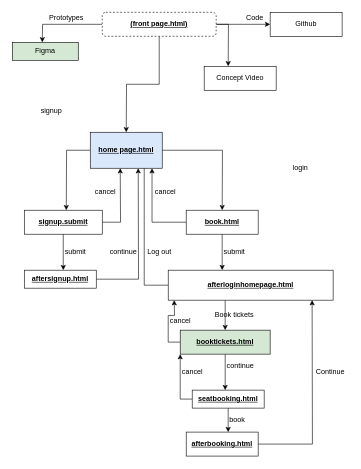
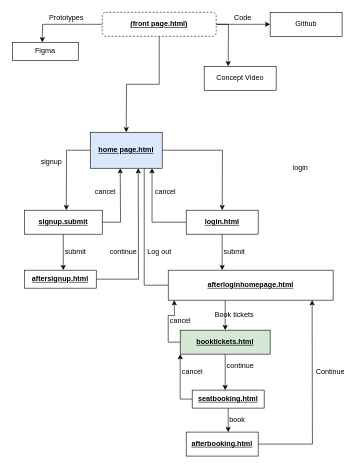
(255, 18) -> (243, 18)
(45, 51) -> (45, 51)
(51, 111) -> (51, 162)
(222, 222) -> (222, 222)
